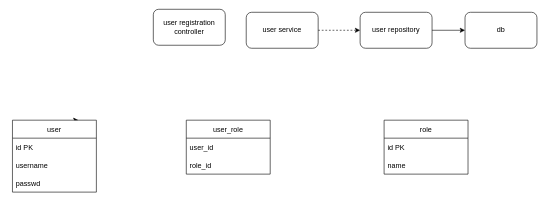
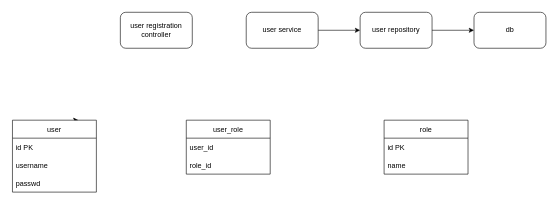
(189, 27) -> (156, 30)
(336, 30) -> (336, 30)
(501, 30) -> (510, 30)
